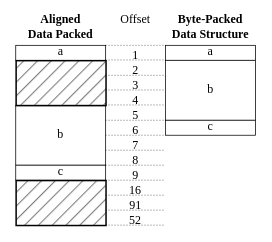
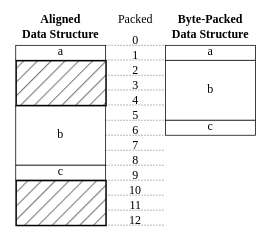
(135, 19) -> (135, 19)
(60, 27) -> (60, 27)
none -> (135, 40)
(135, 190) -> (135, 190)
(135, 205) -> (135, 205)
(135, 220) -> (135, 220)
